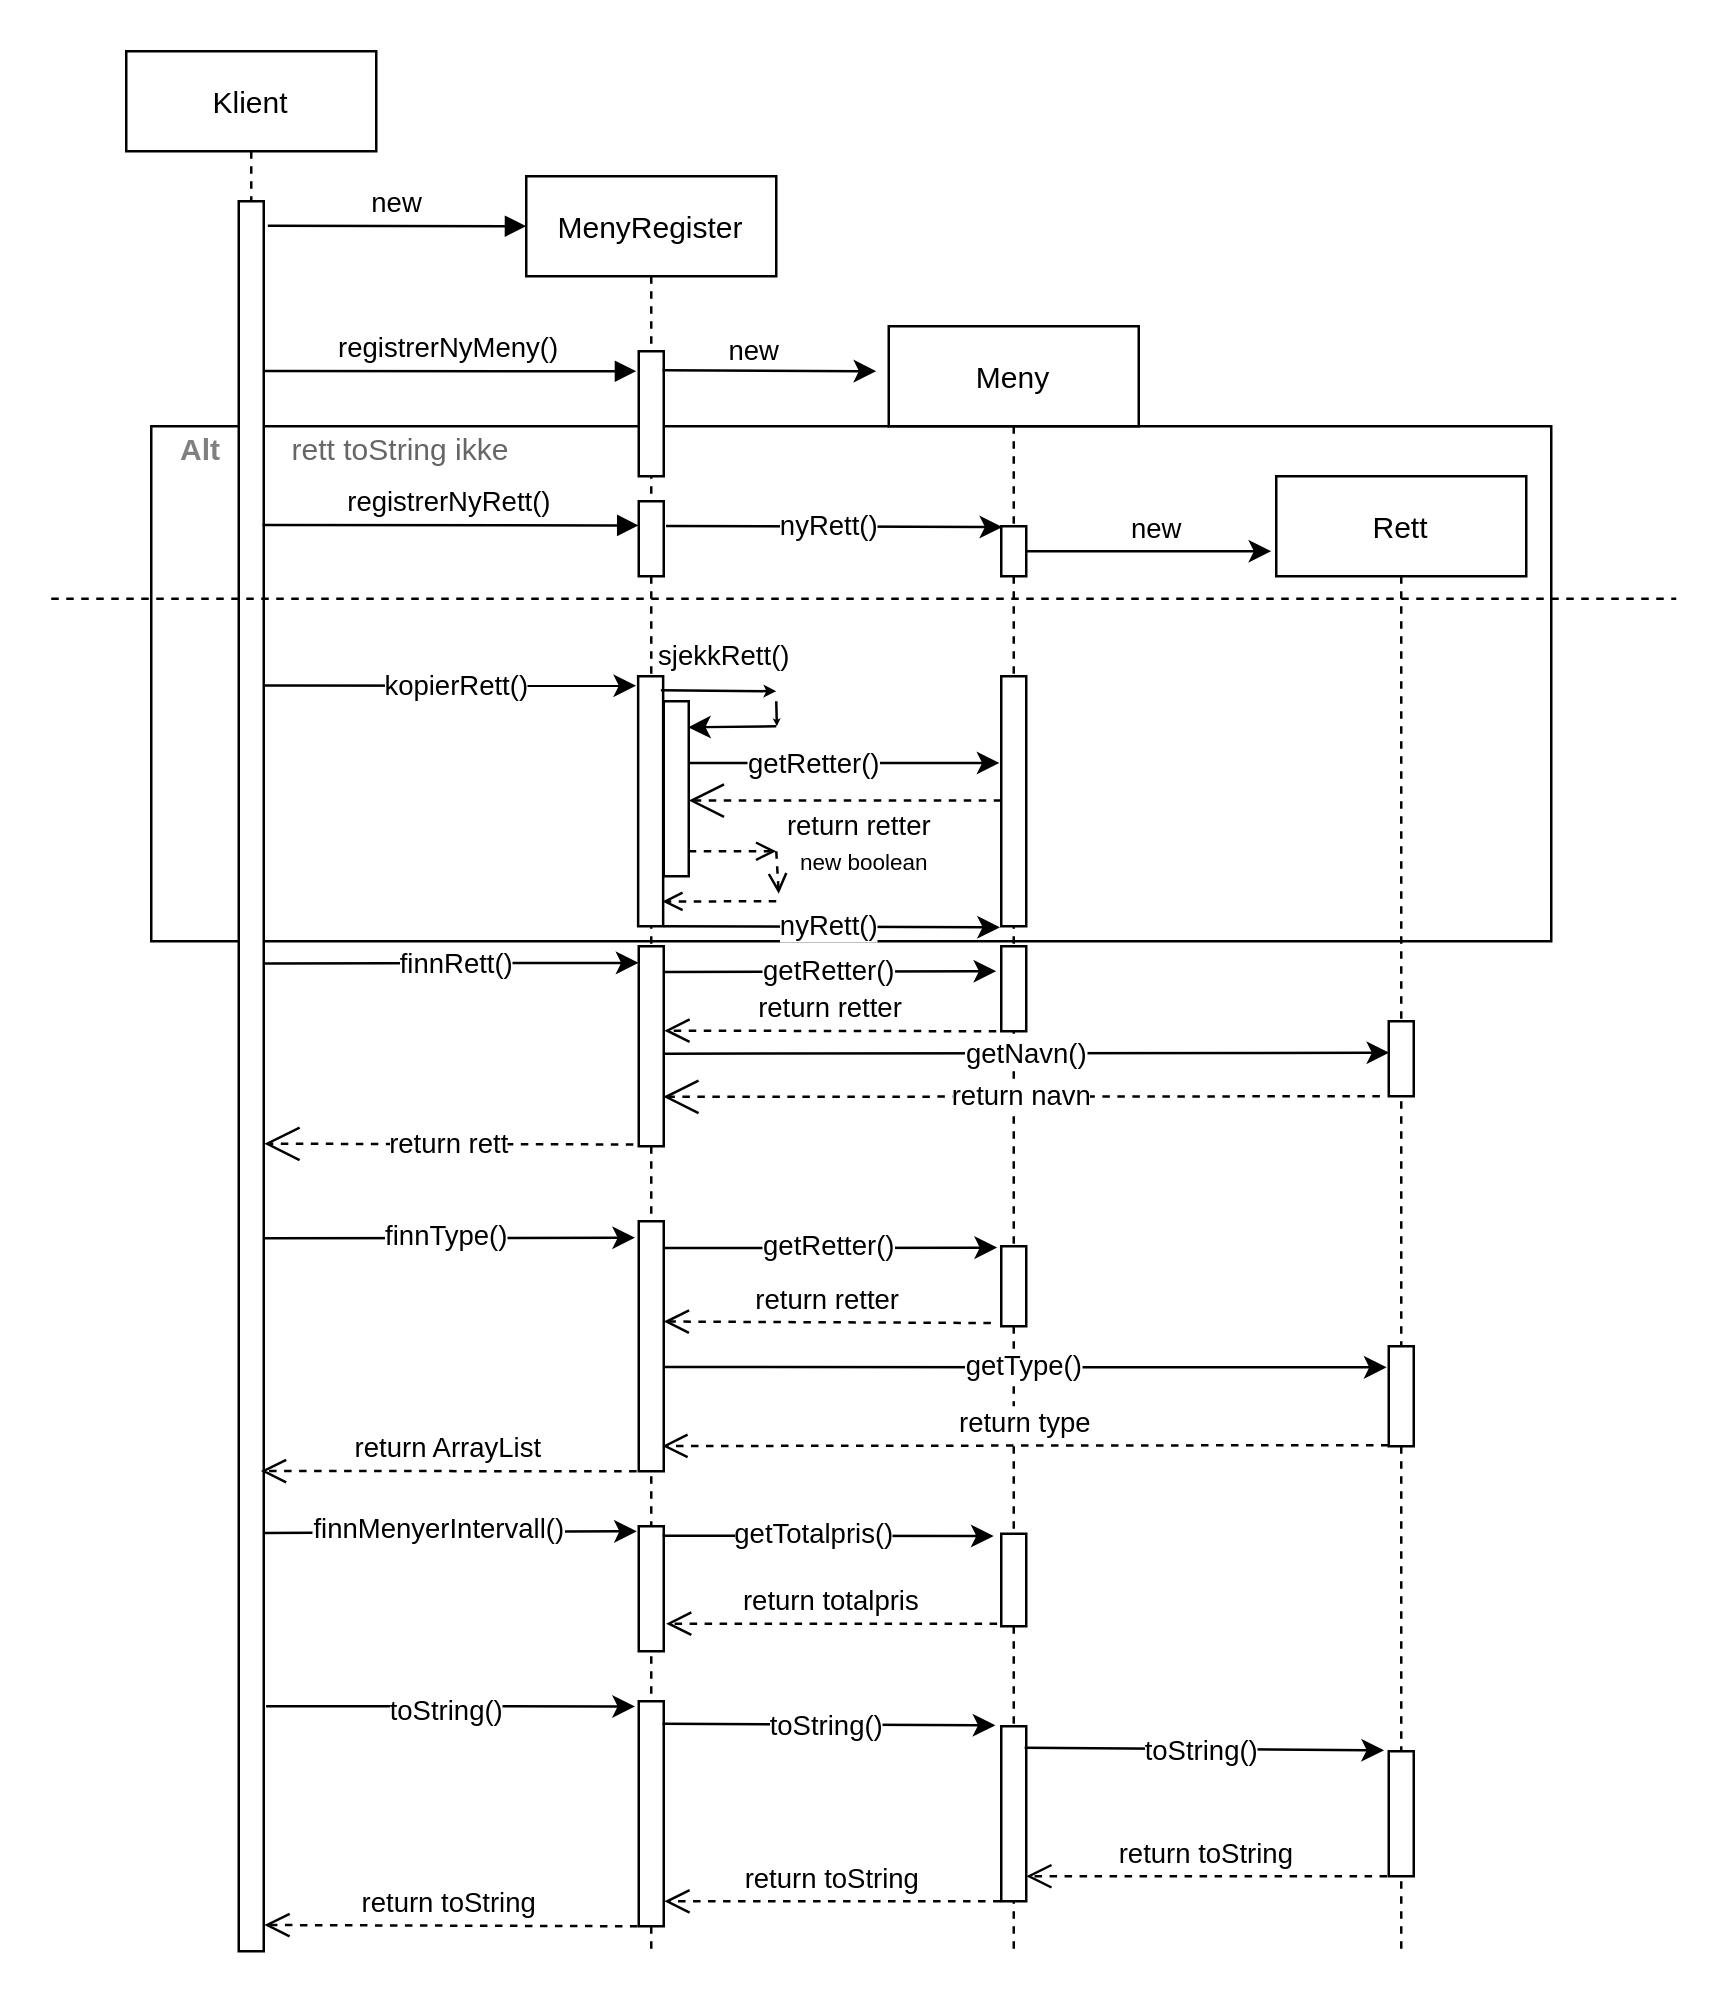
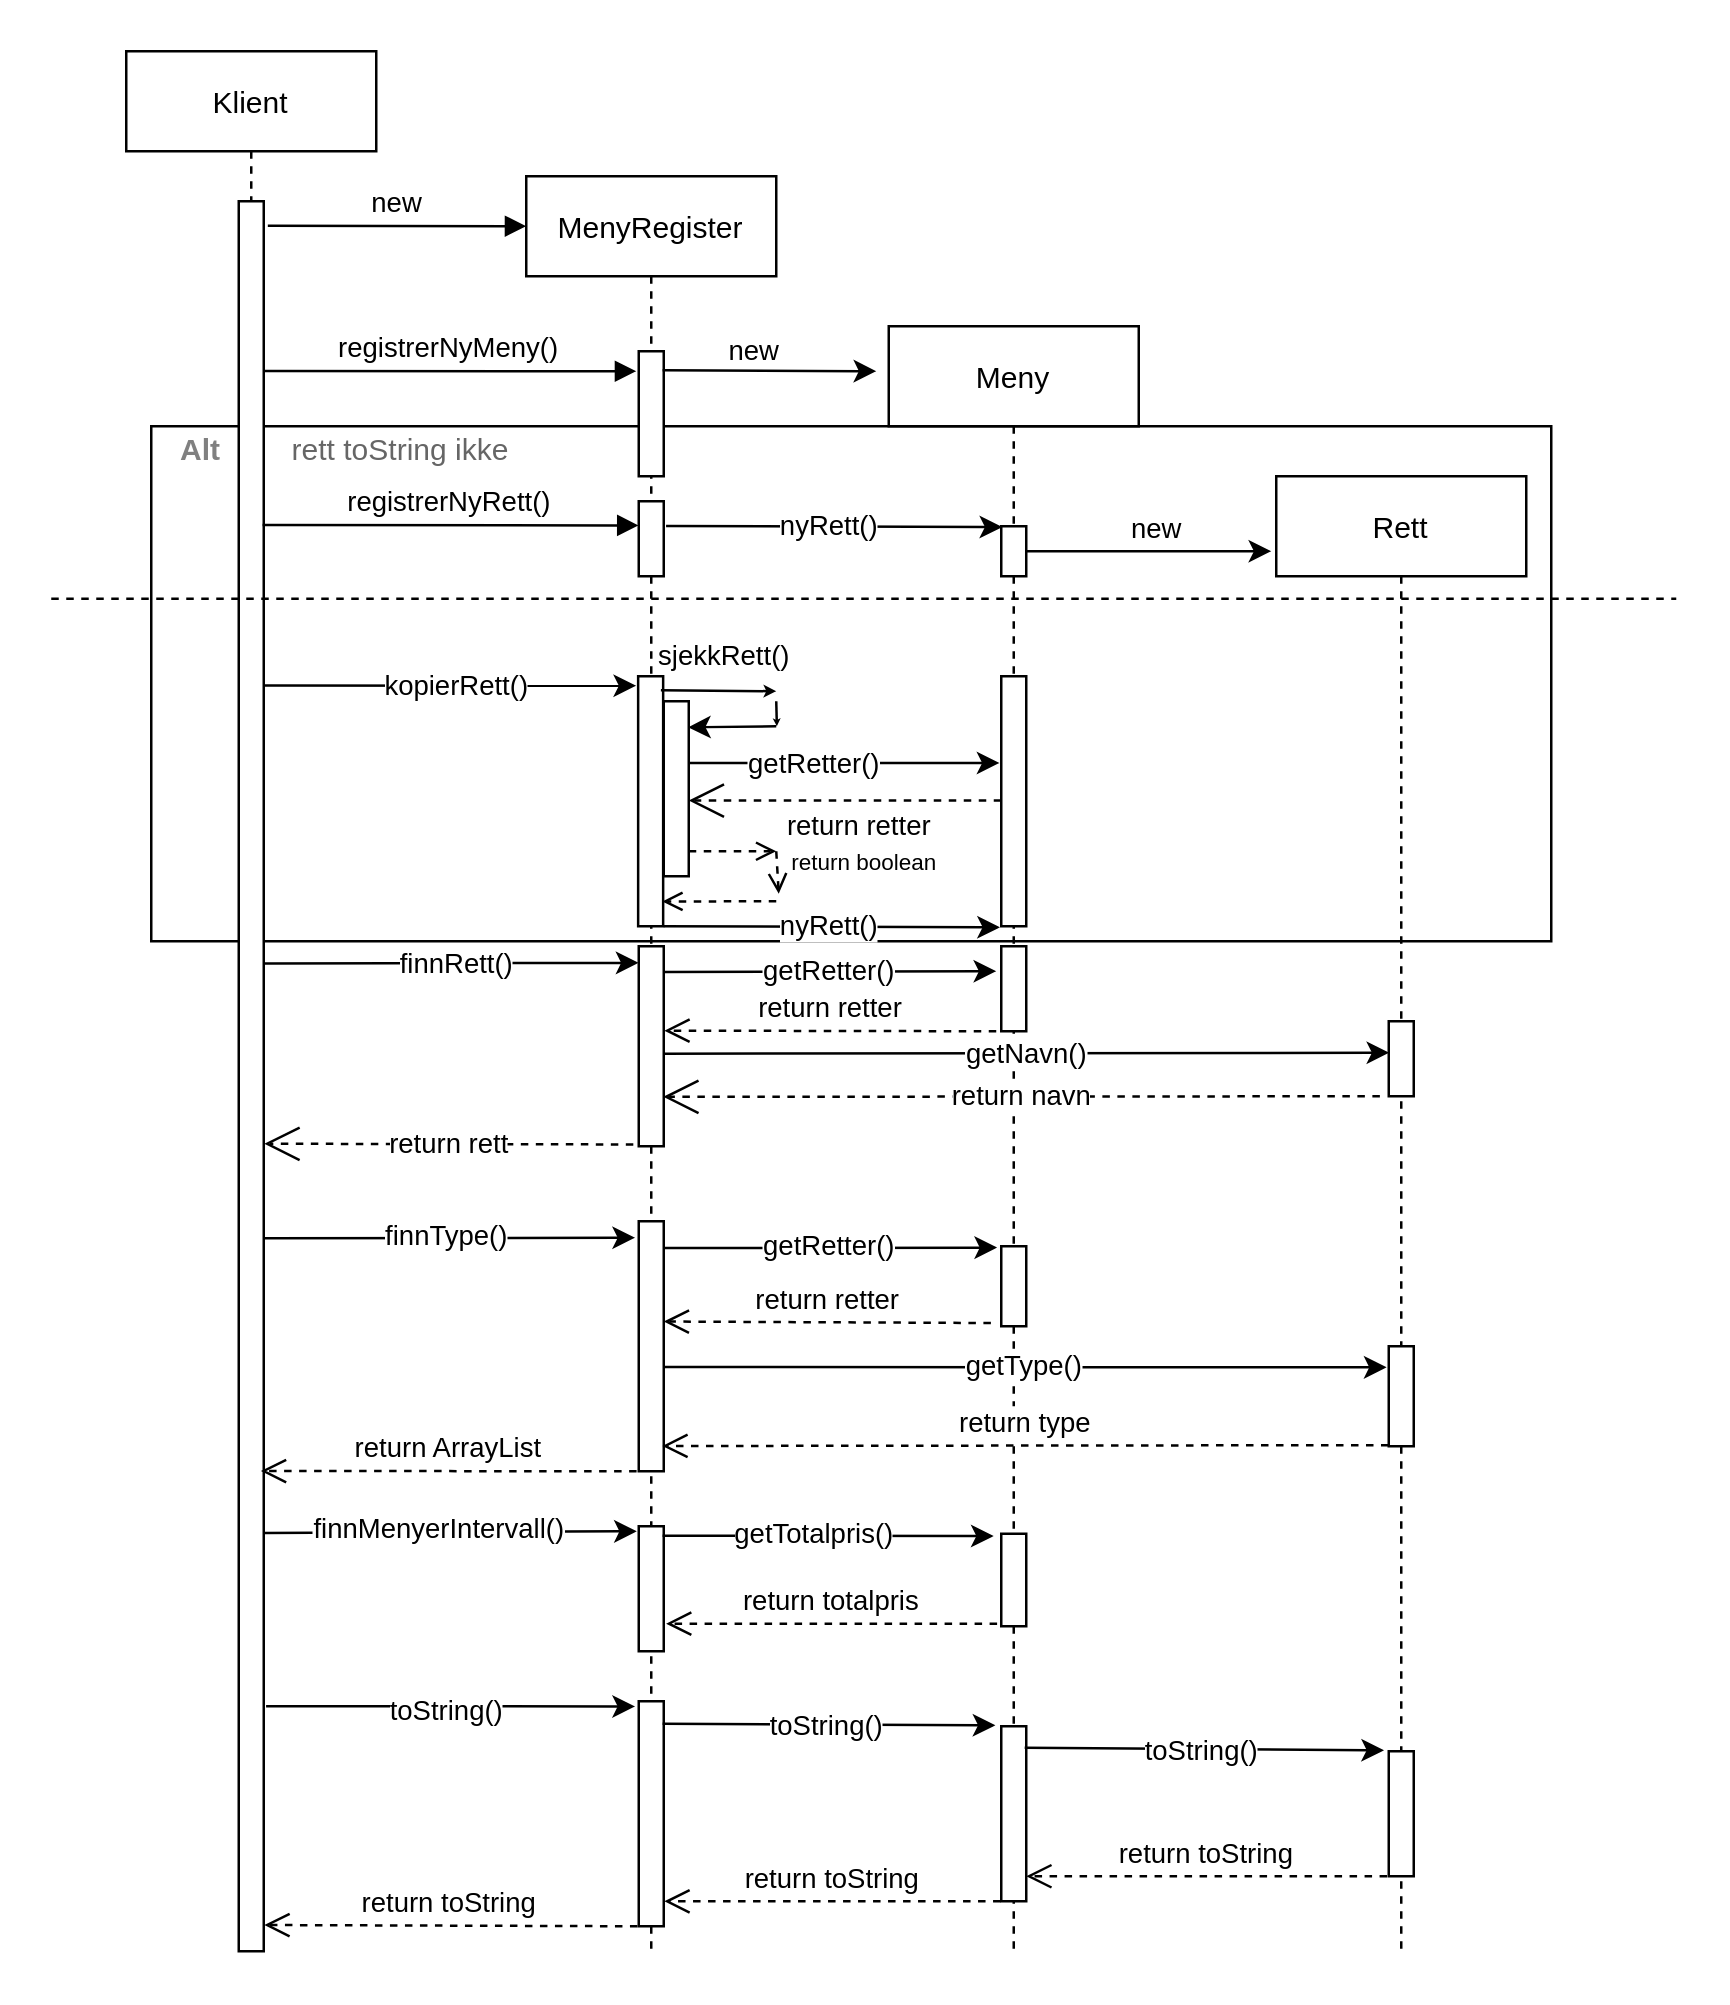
(865, 861) -> (865, 861)
